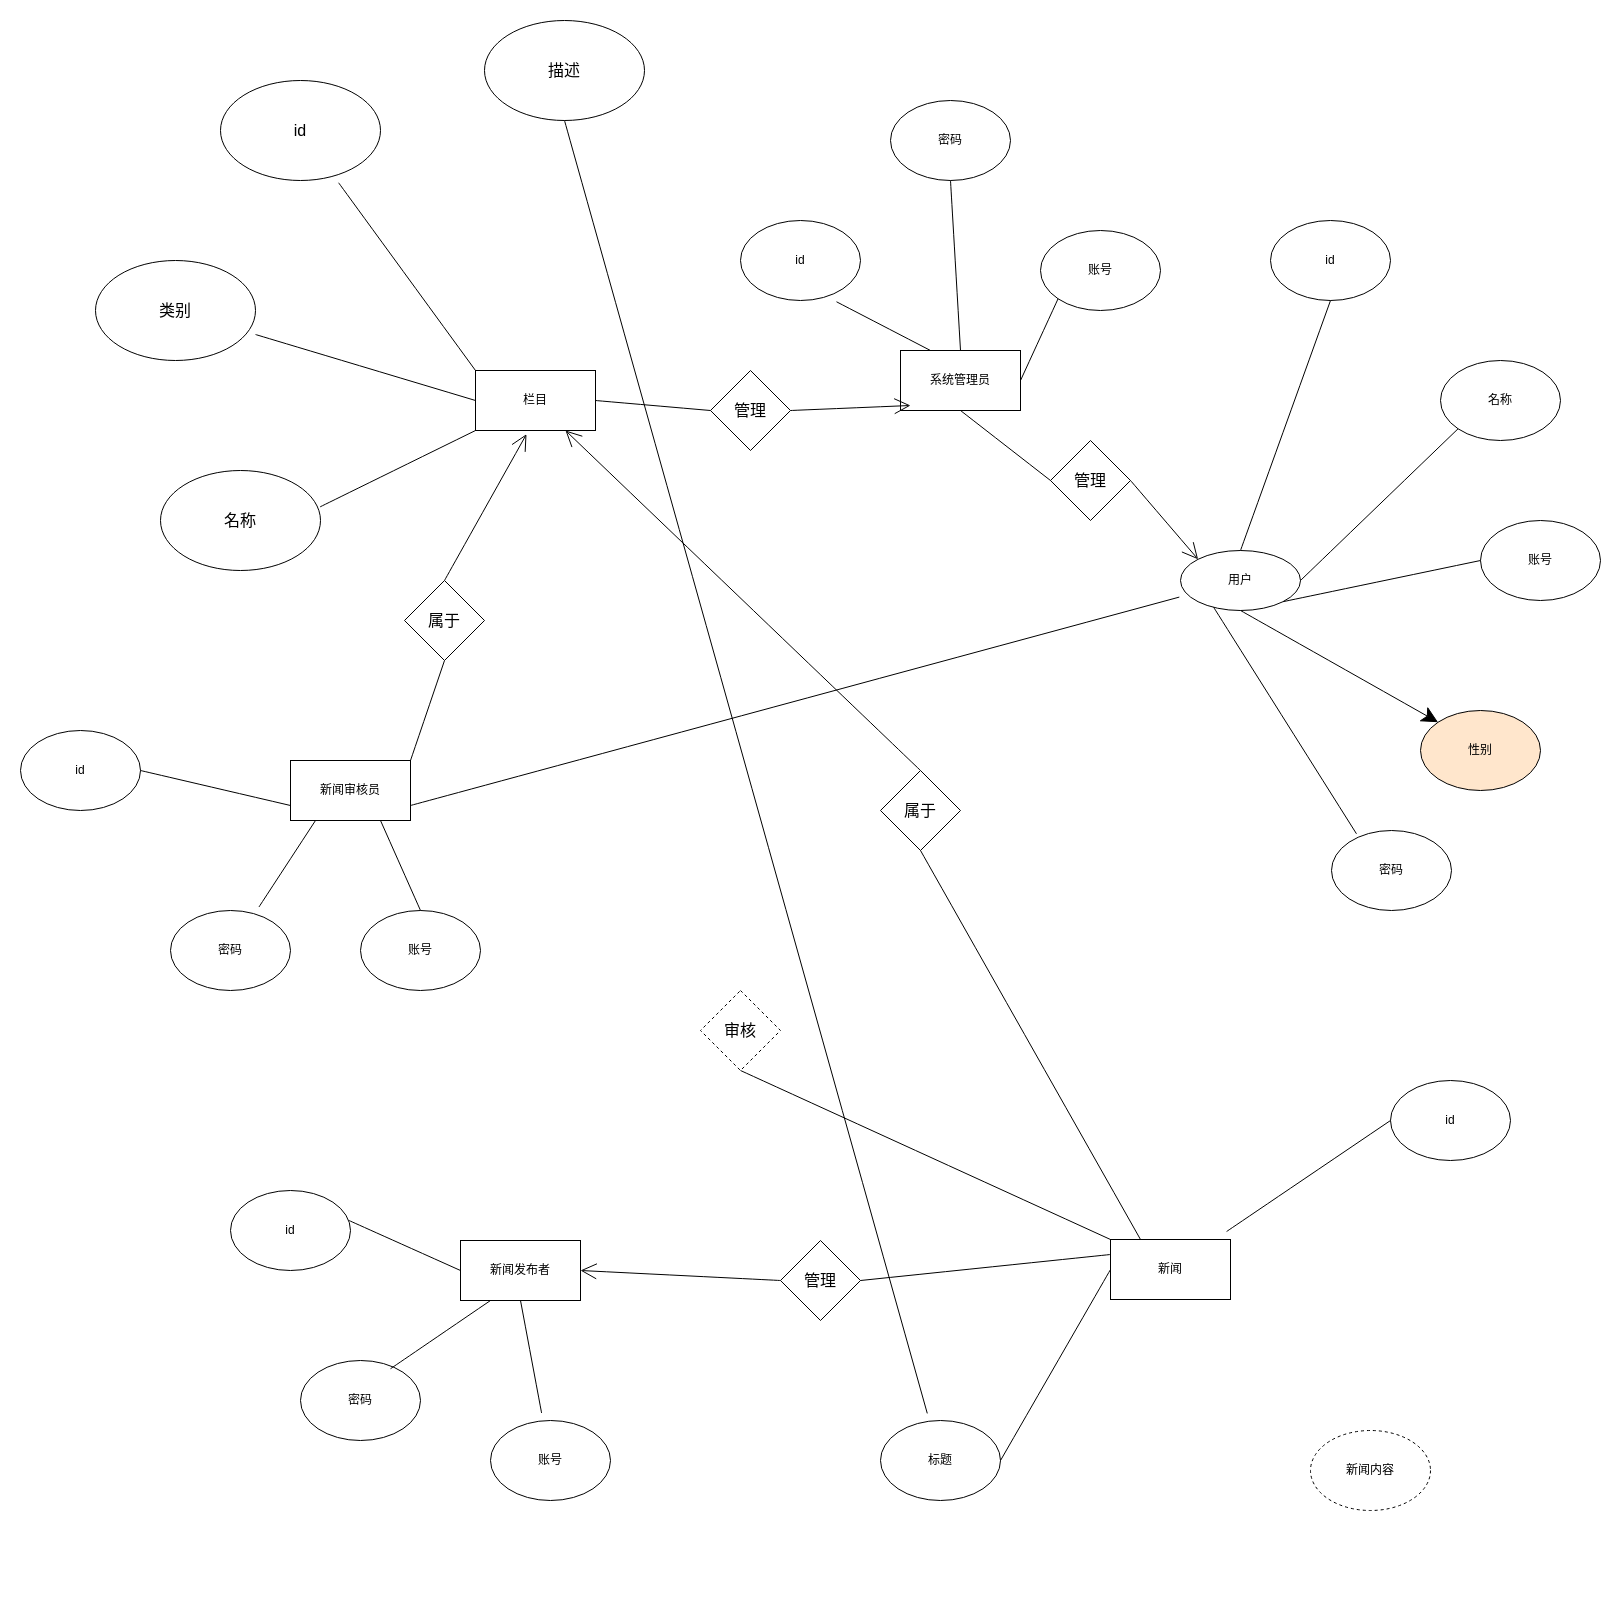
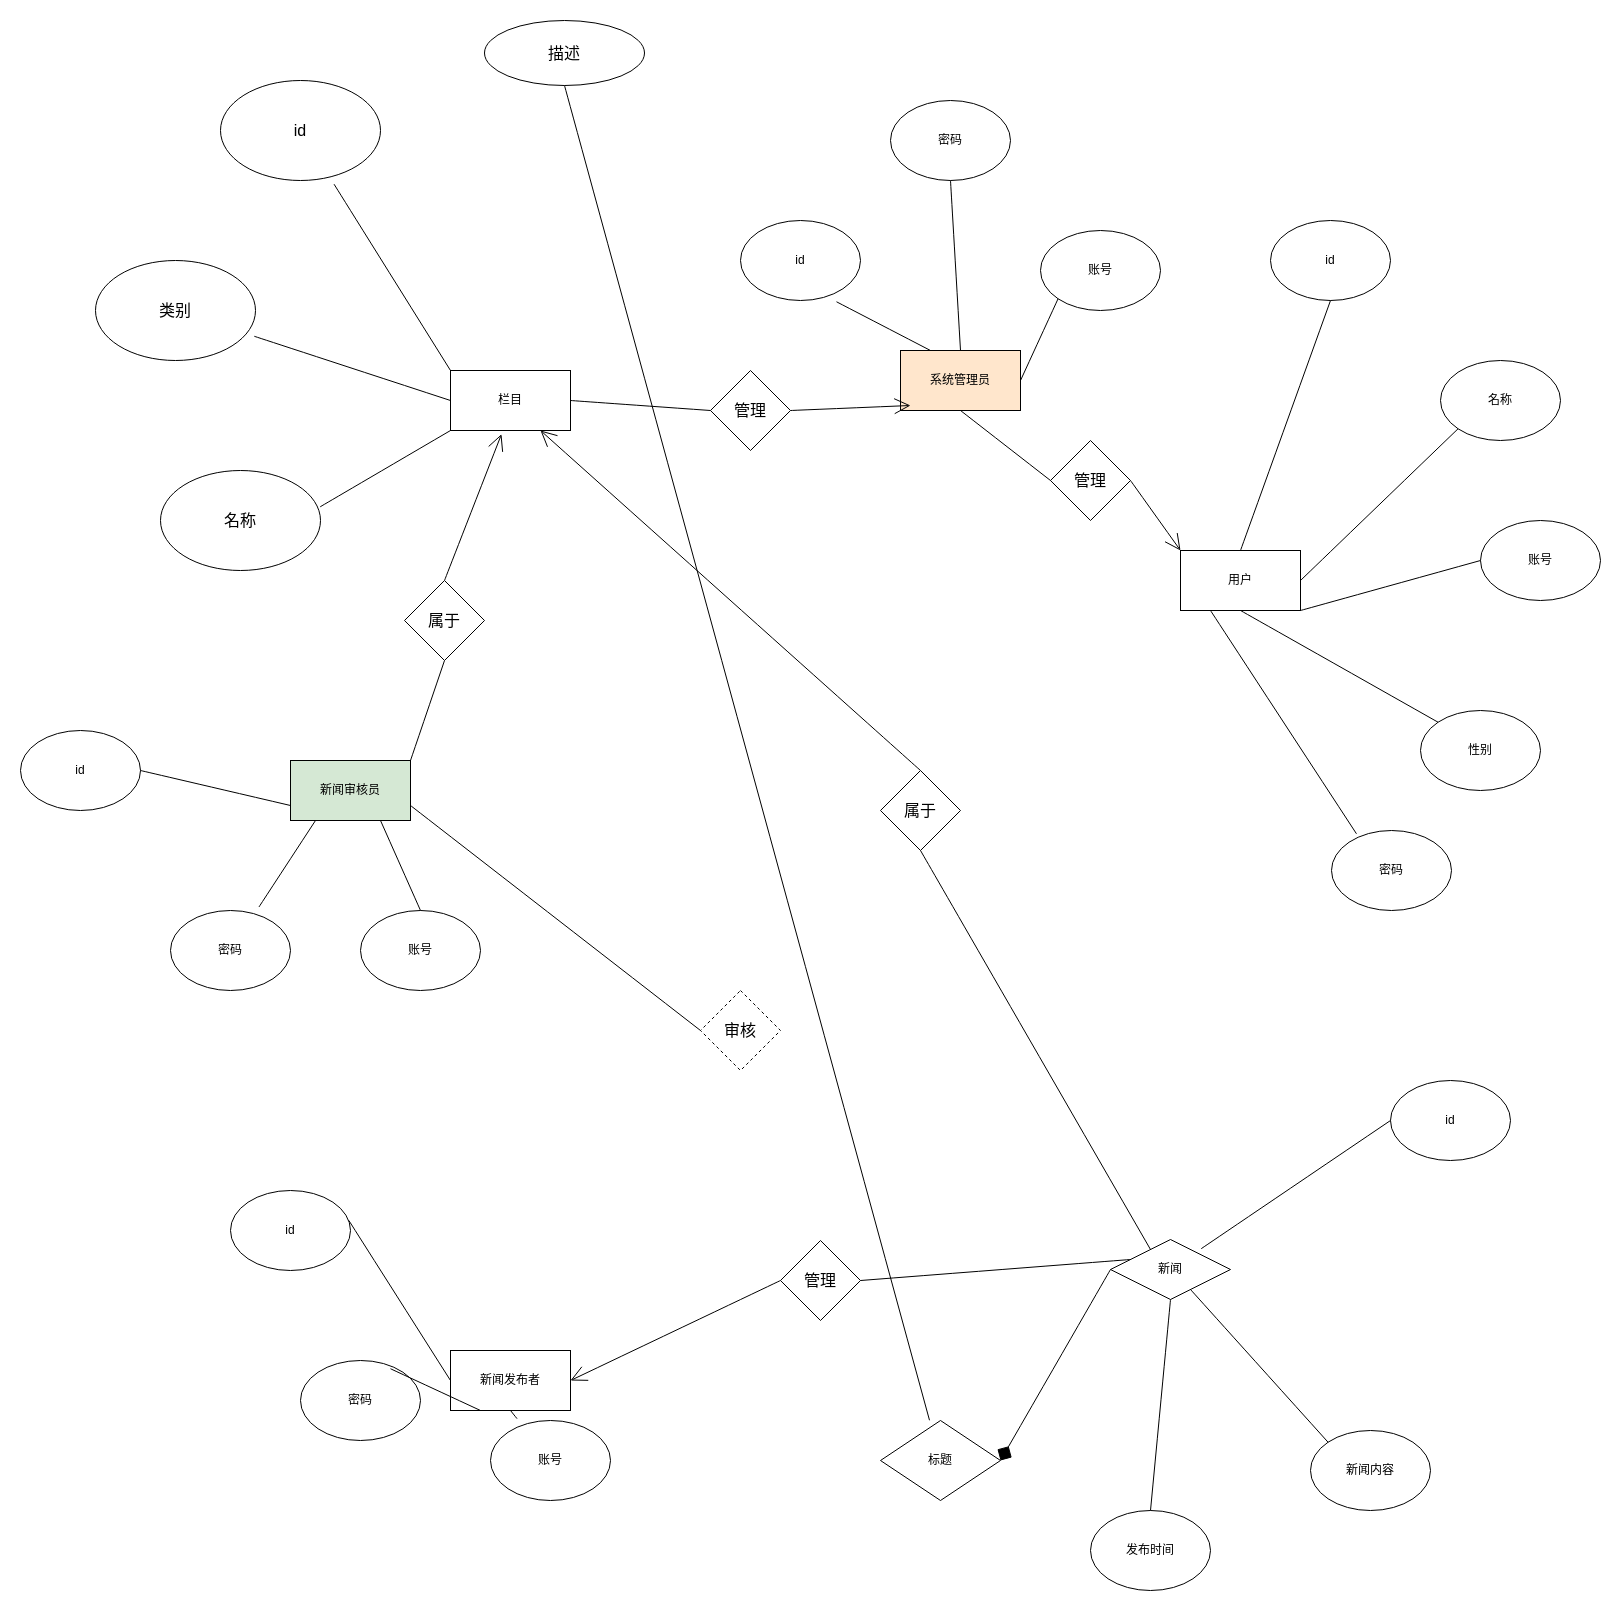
(565, 71) -> (565, 53)
(961, 381) -> (961, 381)
(536, 401) -> (511, 401)
(1241, 581) -> (1241, 581)
(797, 701) -> (556, 918)
(1426, 715) -> (1431, 718)
(1481, 751) -> (1481, 751)
(351, 791) -> (351, 791)
(926, 1155) -> none
(1171, 1270) -> (1171, 1270)
(521, 1271) -> (511, 1381)
none -> (1259, 1366)
none -> (1160, 1406)
(1005, 1453) -> (1009, 1446)
(941, 1461) -> (941, 1461)
(1371, 1471) -> (1371, 1471)
none -> (1151, 1551)
